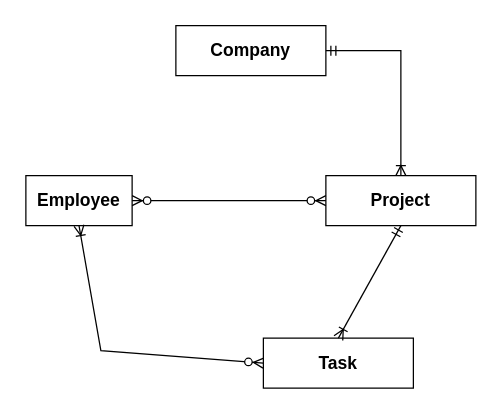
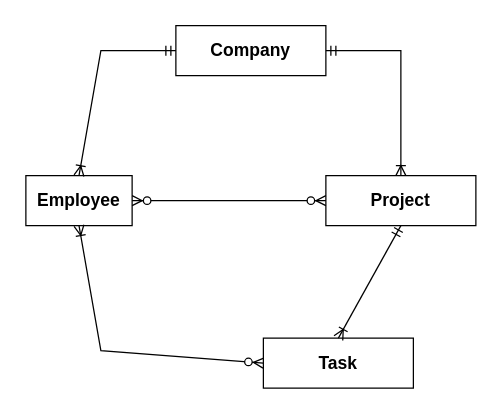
none -> (96, 75)
